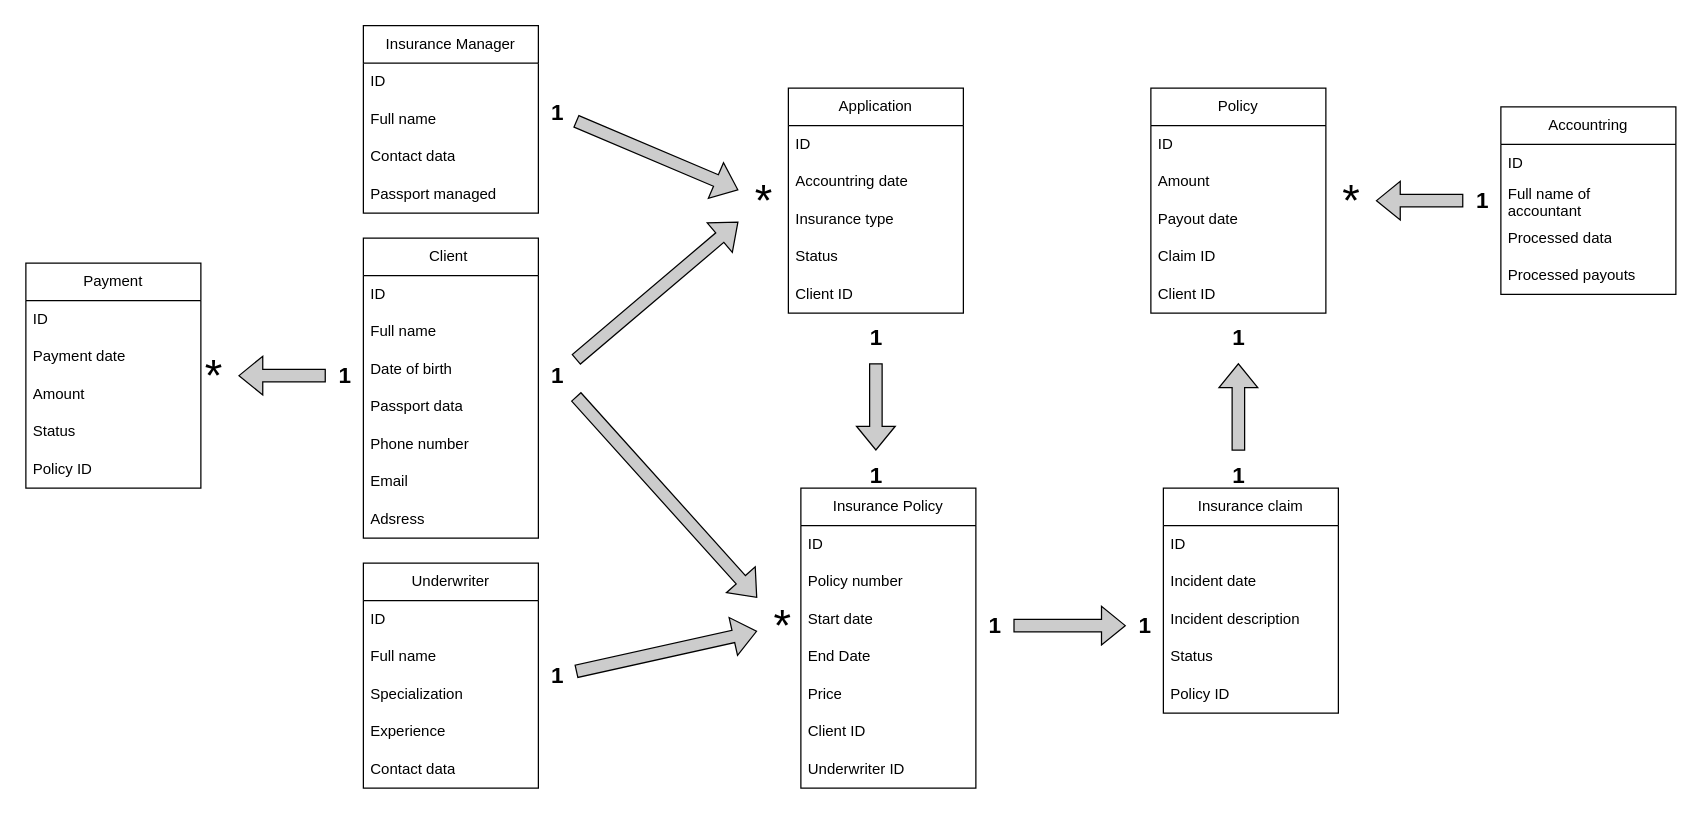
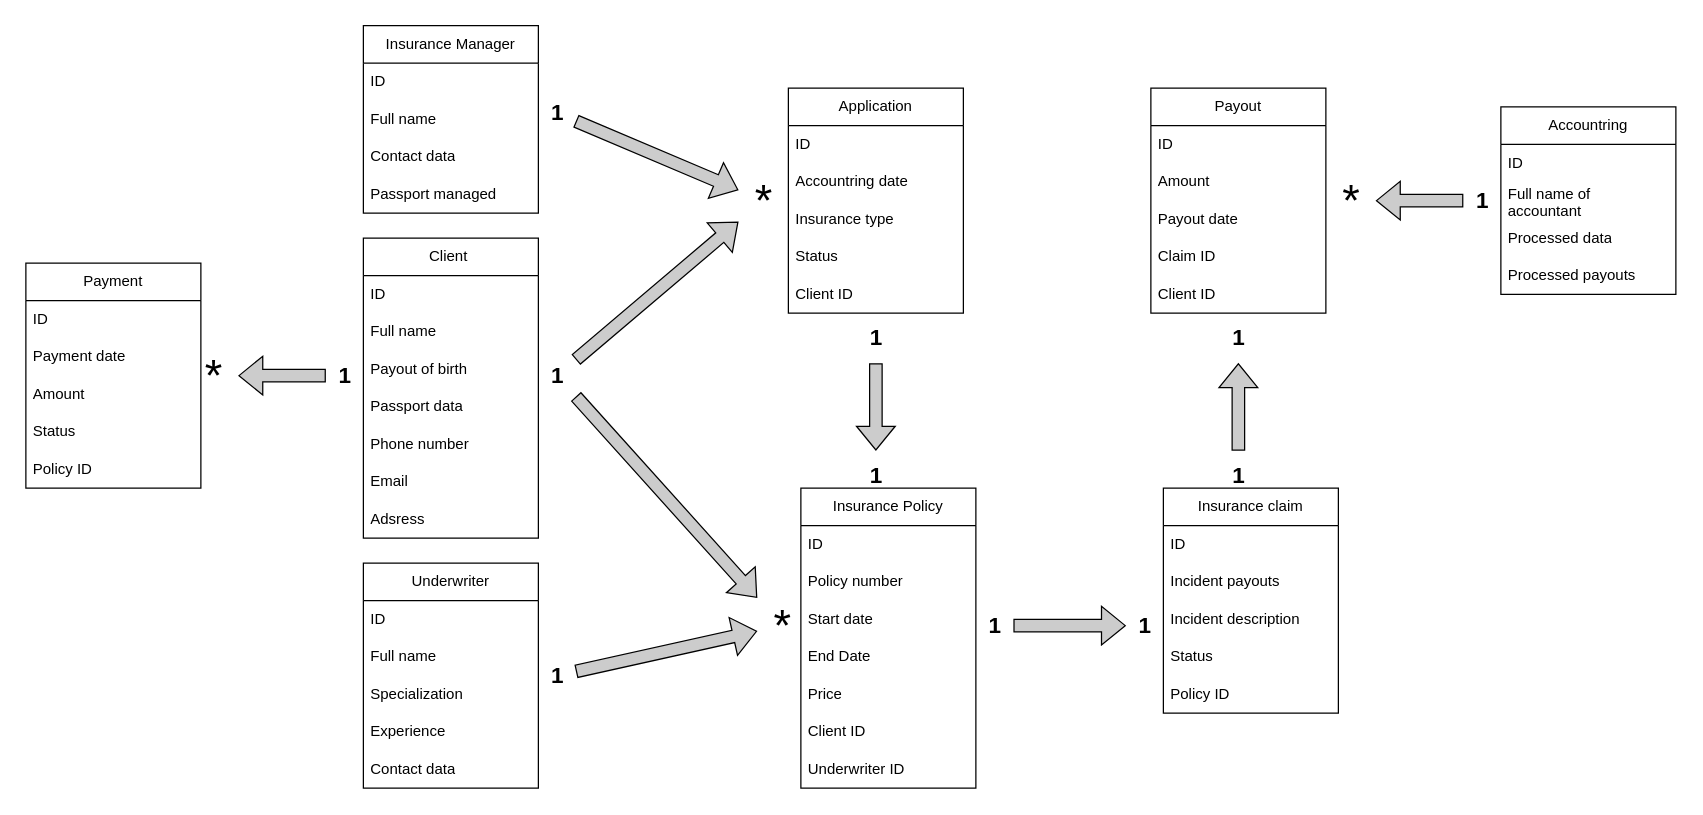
(1238, 107) -> (1238, 107)
(419, 369) -> (428, 369)
(1221, 582) -> (1234, 582)
